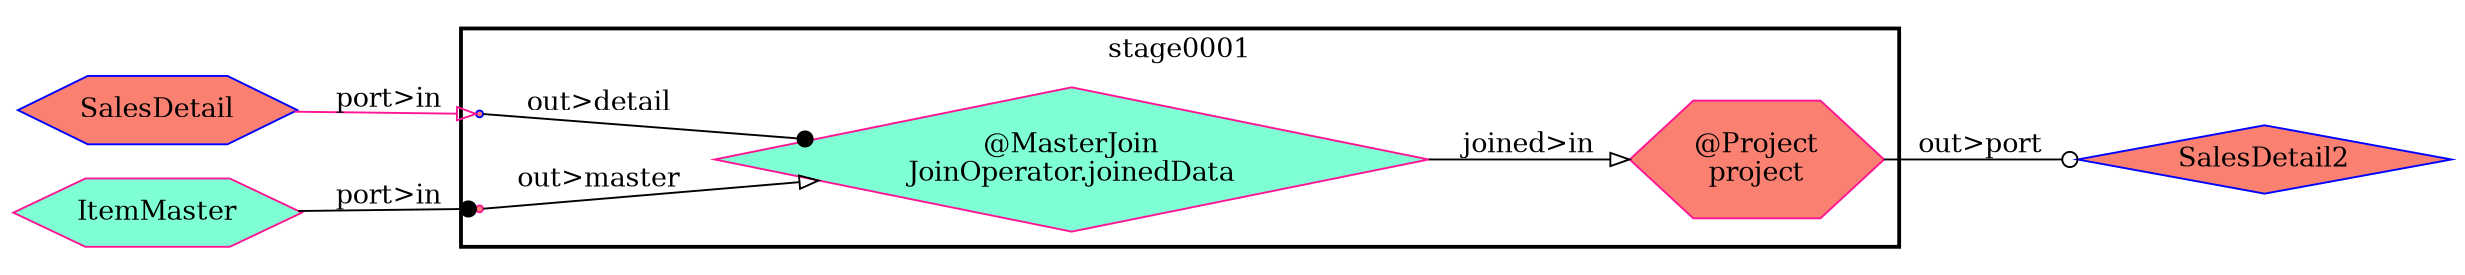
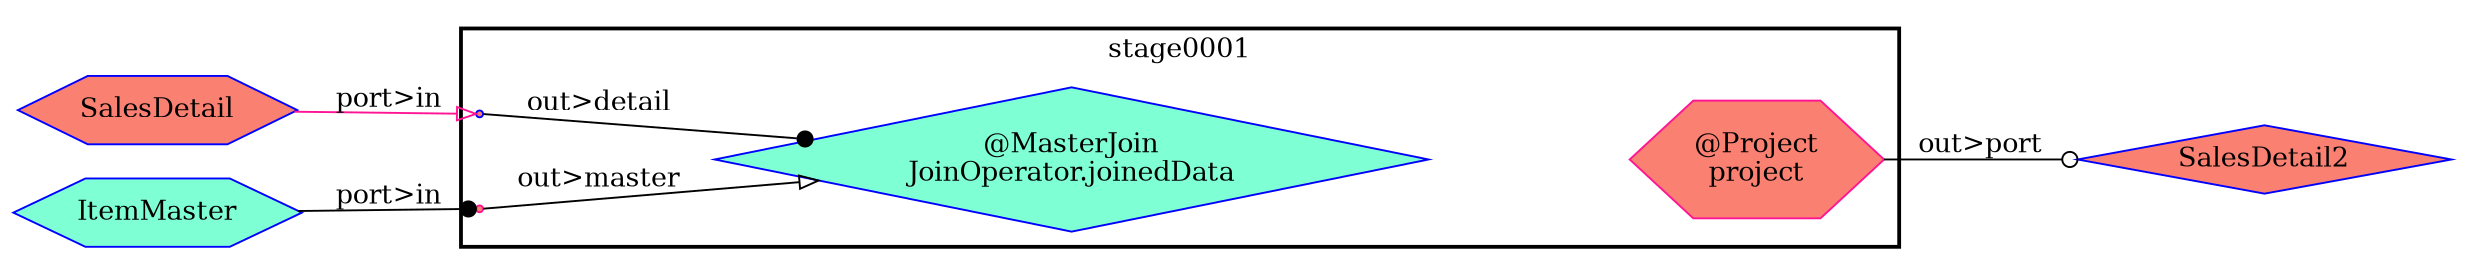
(1072, 159) -> (1072, 159)
(1519, 159) -> none
(158, 213) -> (158, 213)
